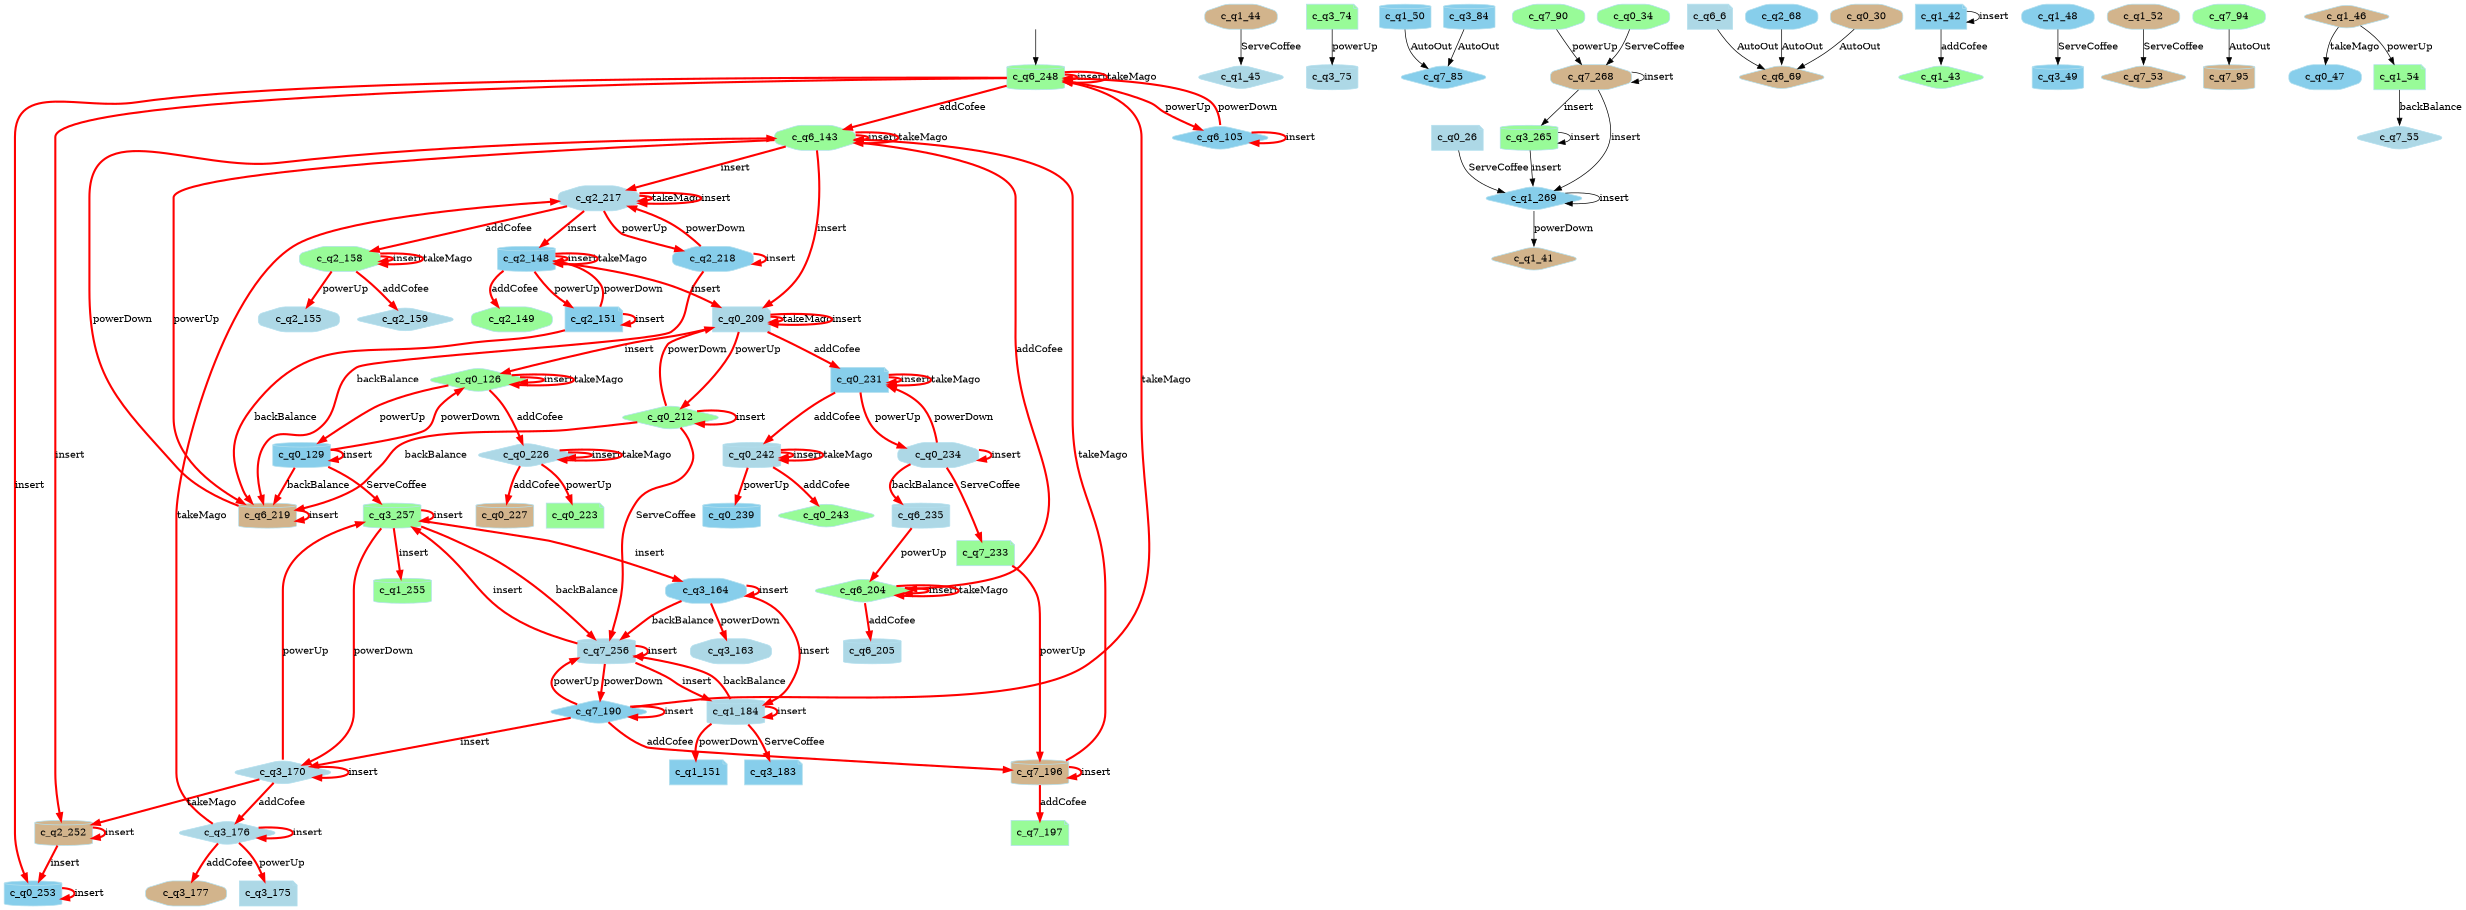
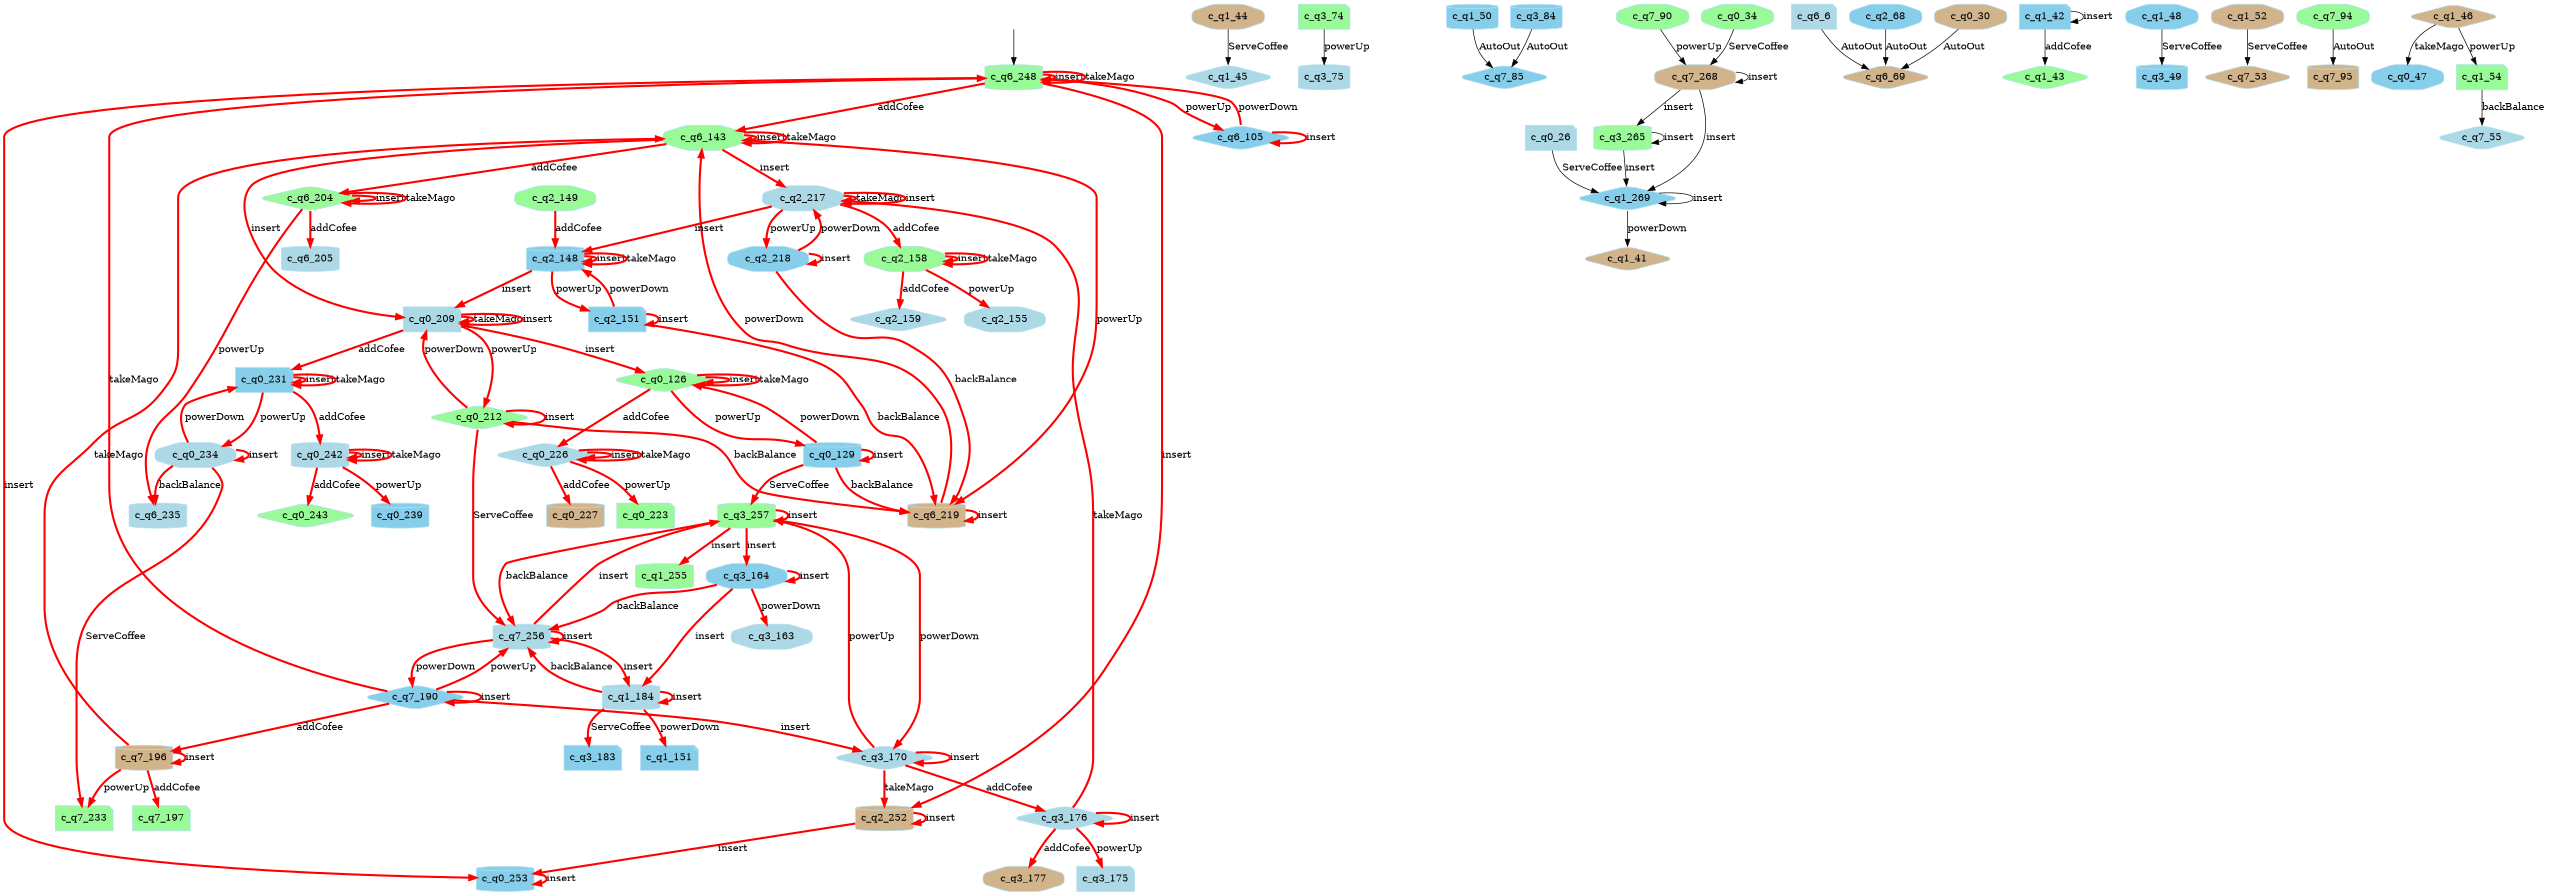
(492, 284) -> (555, 225)
(894, 551) -> (214, 351)
(1040, 654) -> (104, 782)
